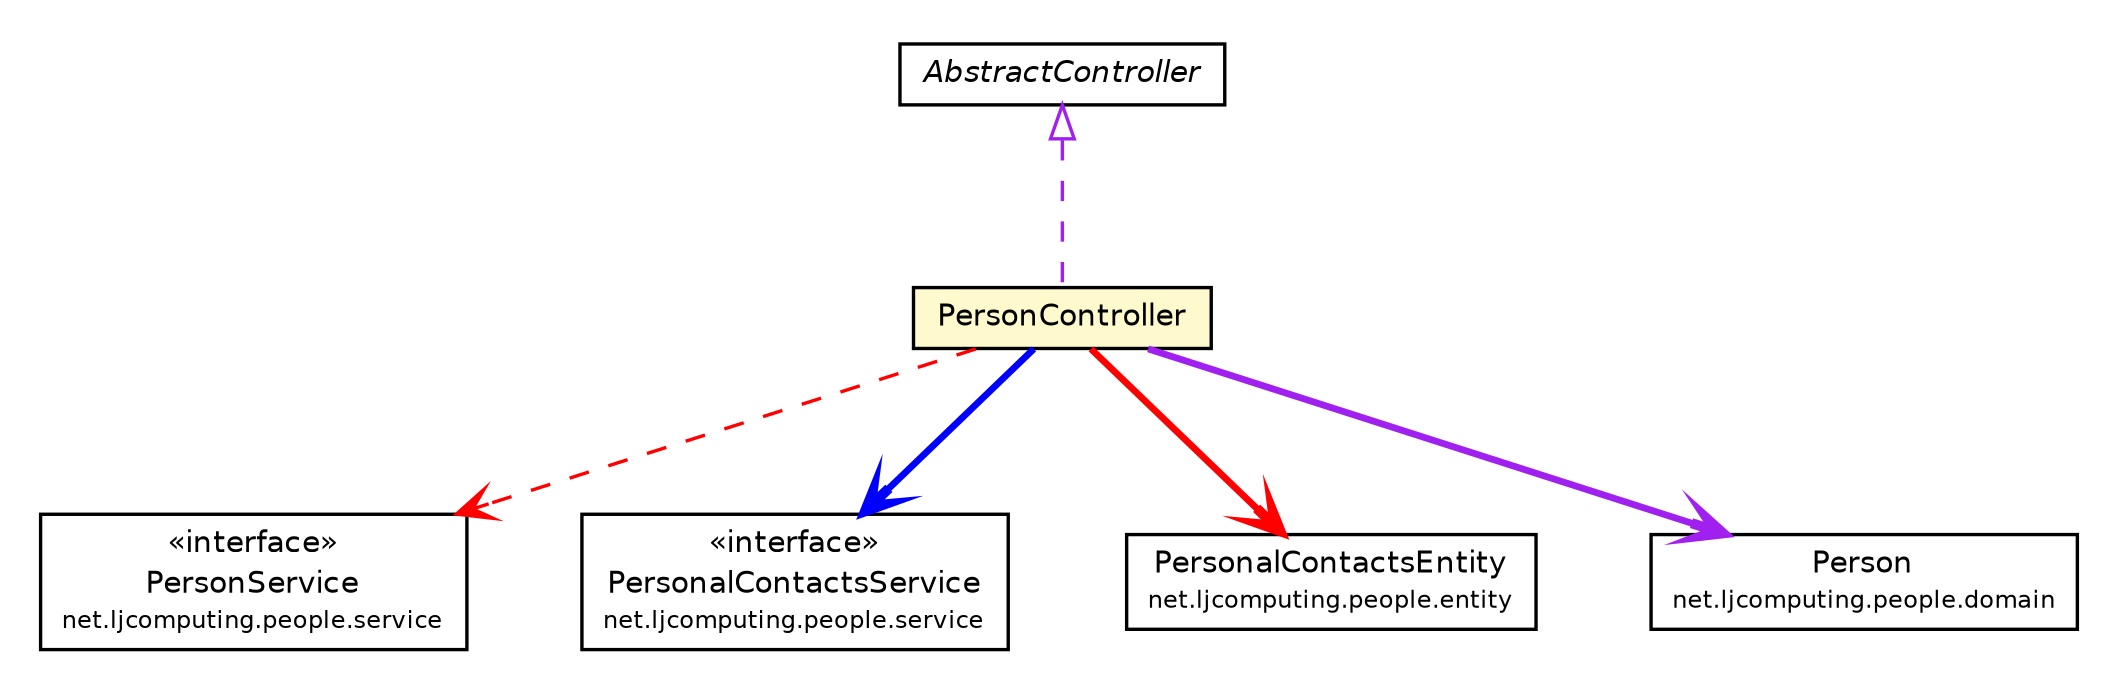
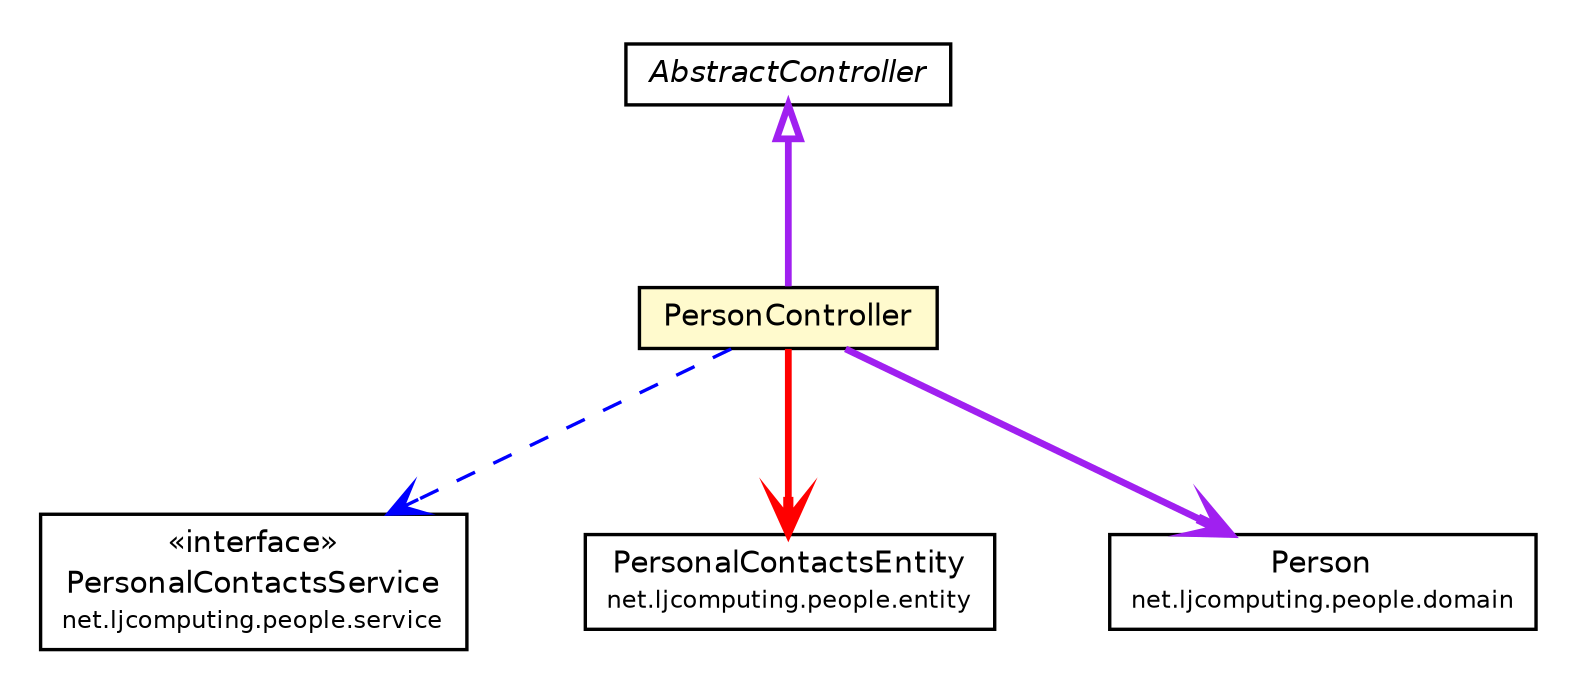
(1062, 213) -> (788, 213)
(961, 419) -> (575, 424)
(254, 582) -> none
